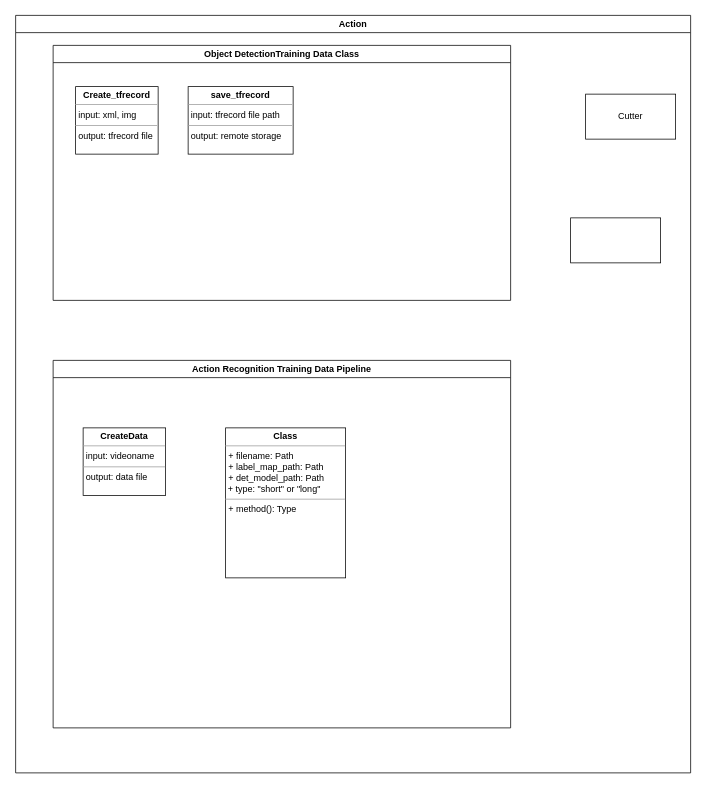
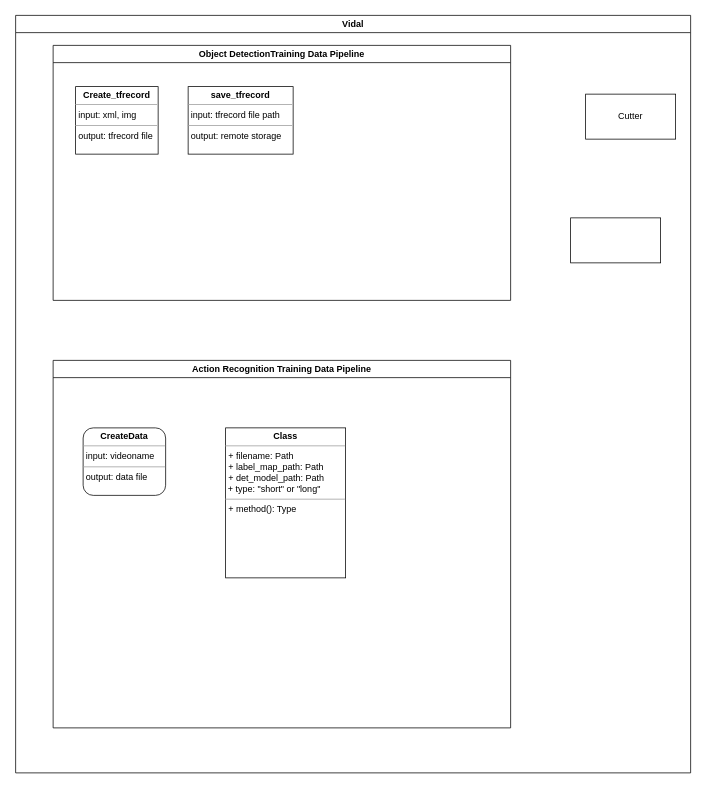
(353, 24) -> (353, 24)
(281, 54) -> (281, 54)
(124, 462) -> (124, 462)
